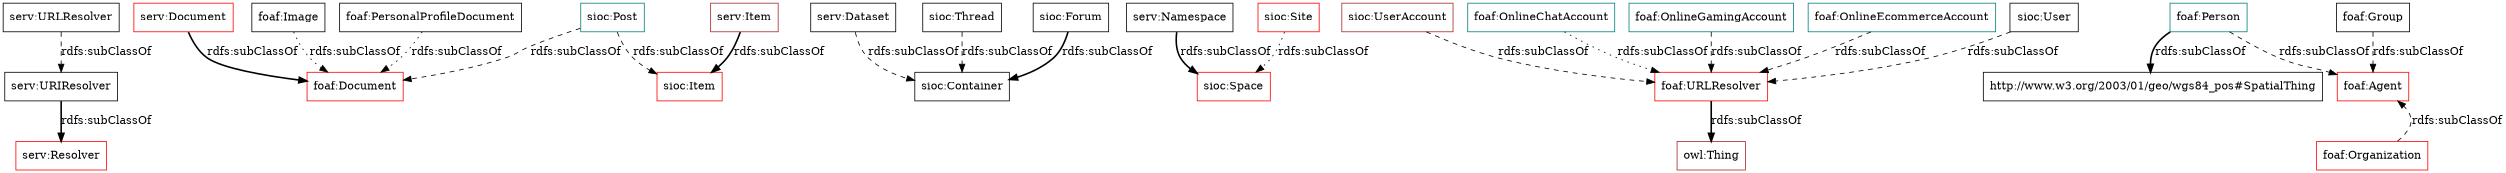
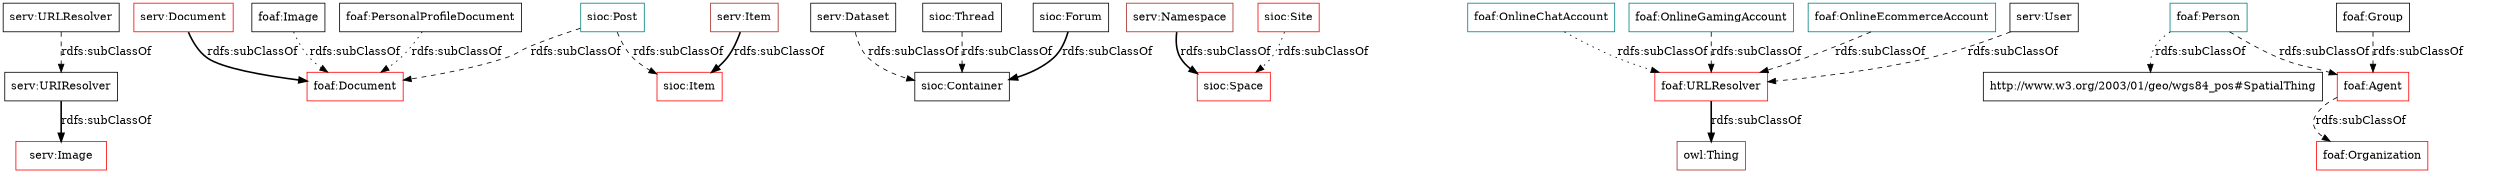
(1180, 17) -> (1180, 17)
(1397, 17) -> none
(2044, 17) -> (2044, 17)
(2156, 45) -> (2156, 45)
(2410, 125) -> (2316, 114)
(61, 156) -> (61, 156)
